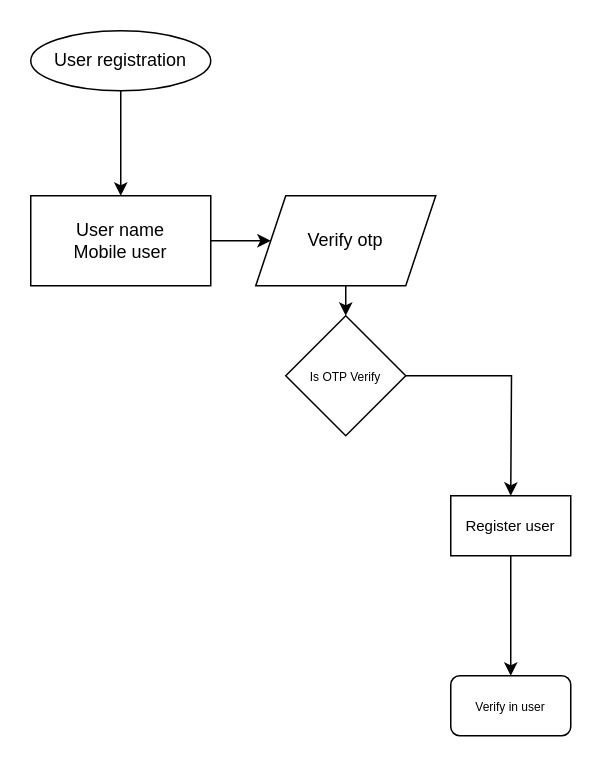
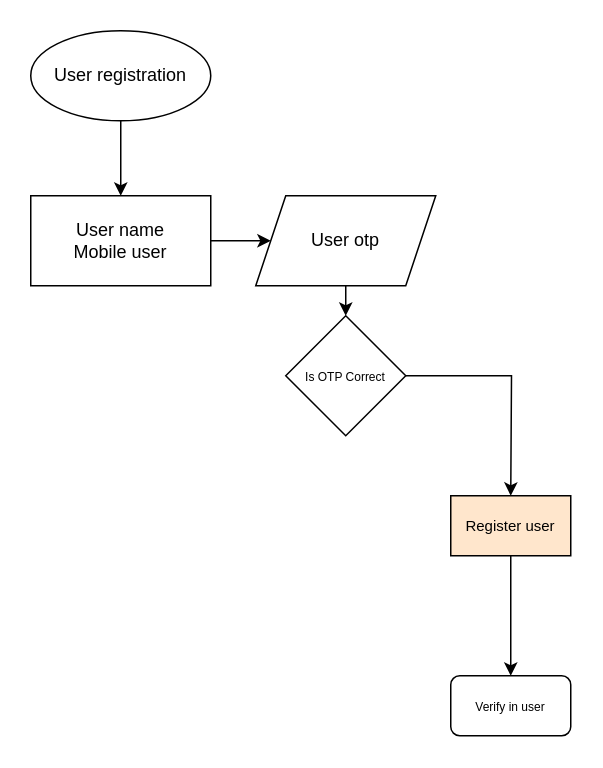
(121, 61) -> (121, 76)
(346, 241) -> (346, 241)
(346, 376) -> (346, 376)
(511, 526) -> (511, 526)
